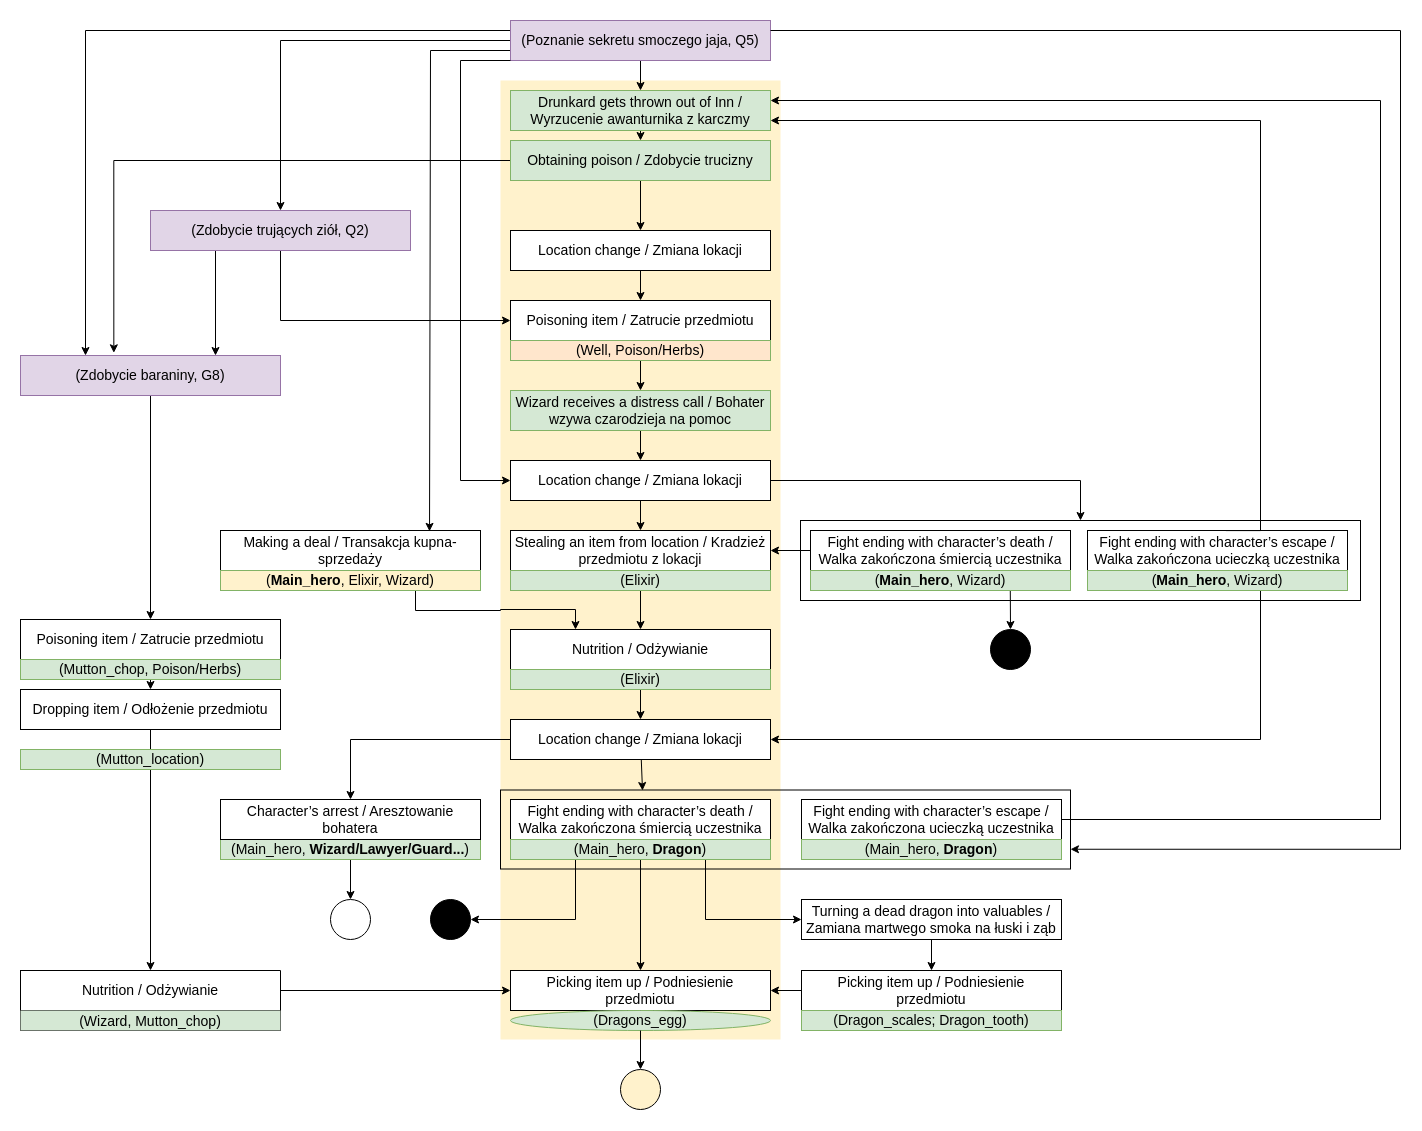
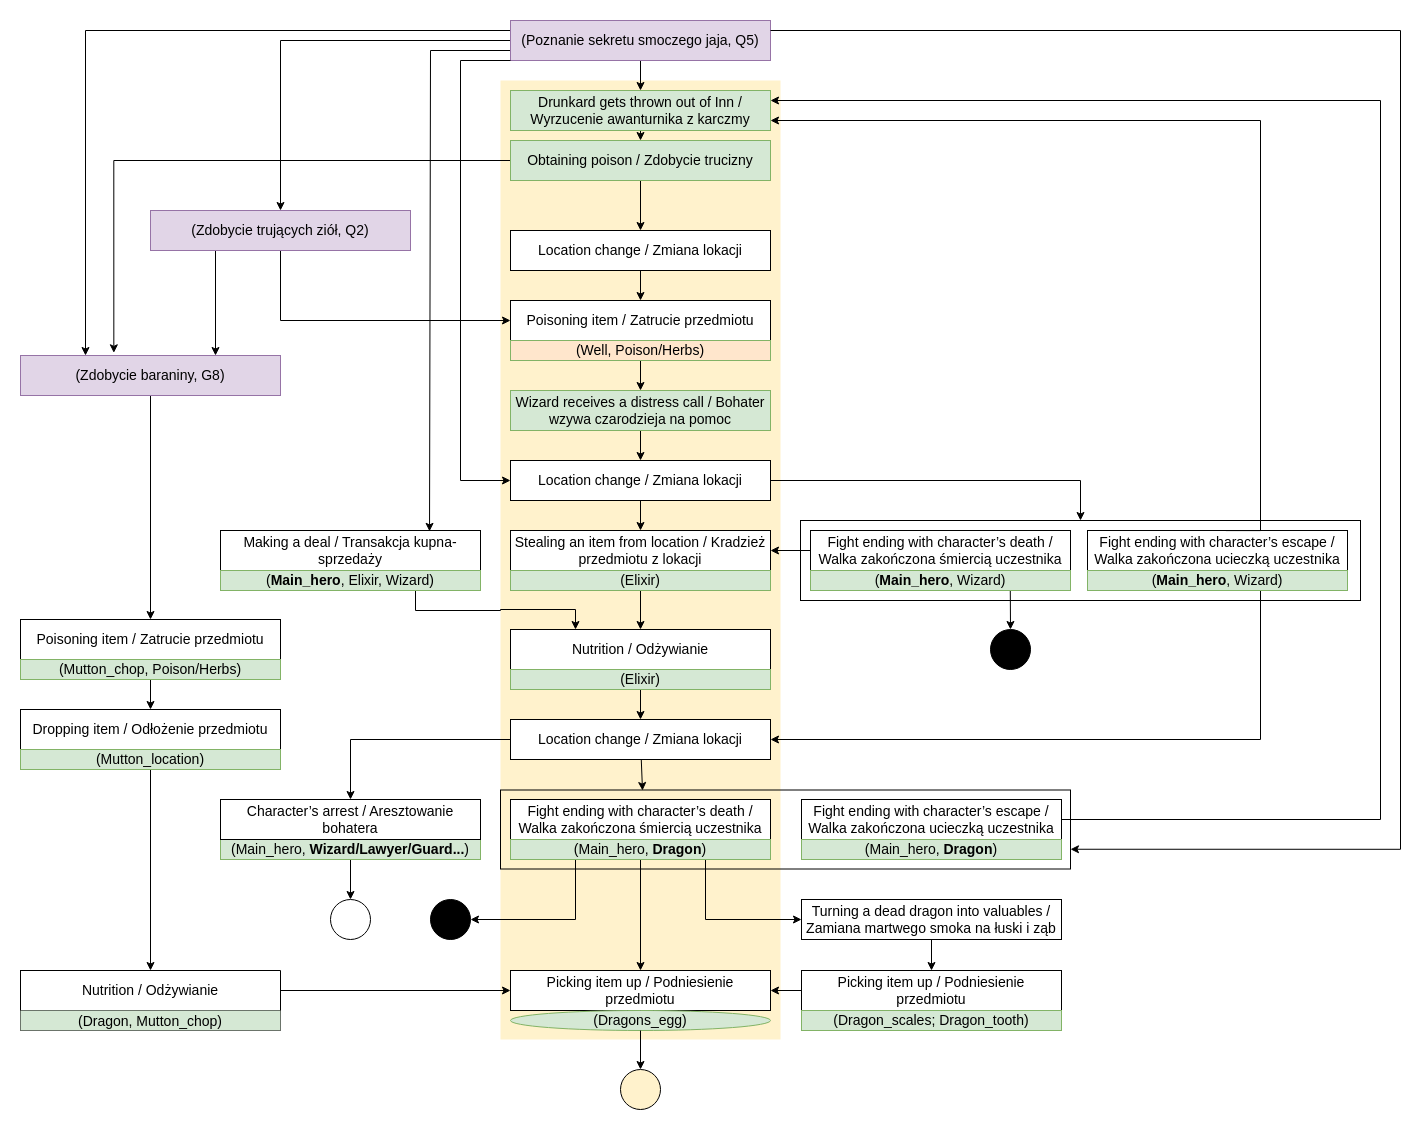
(351, 581) -> (351, 581)
(151, 710) -> (151, 730)
(151, 1021) -> (151, 1021)
